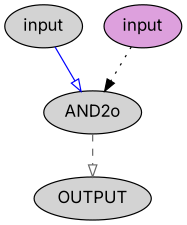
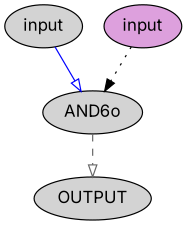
(93, 112) -> (93, 112)
